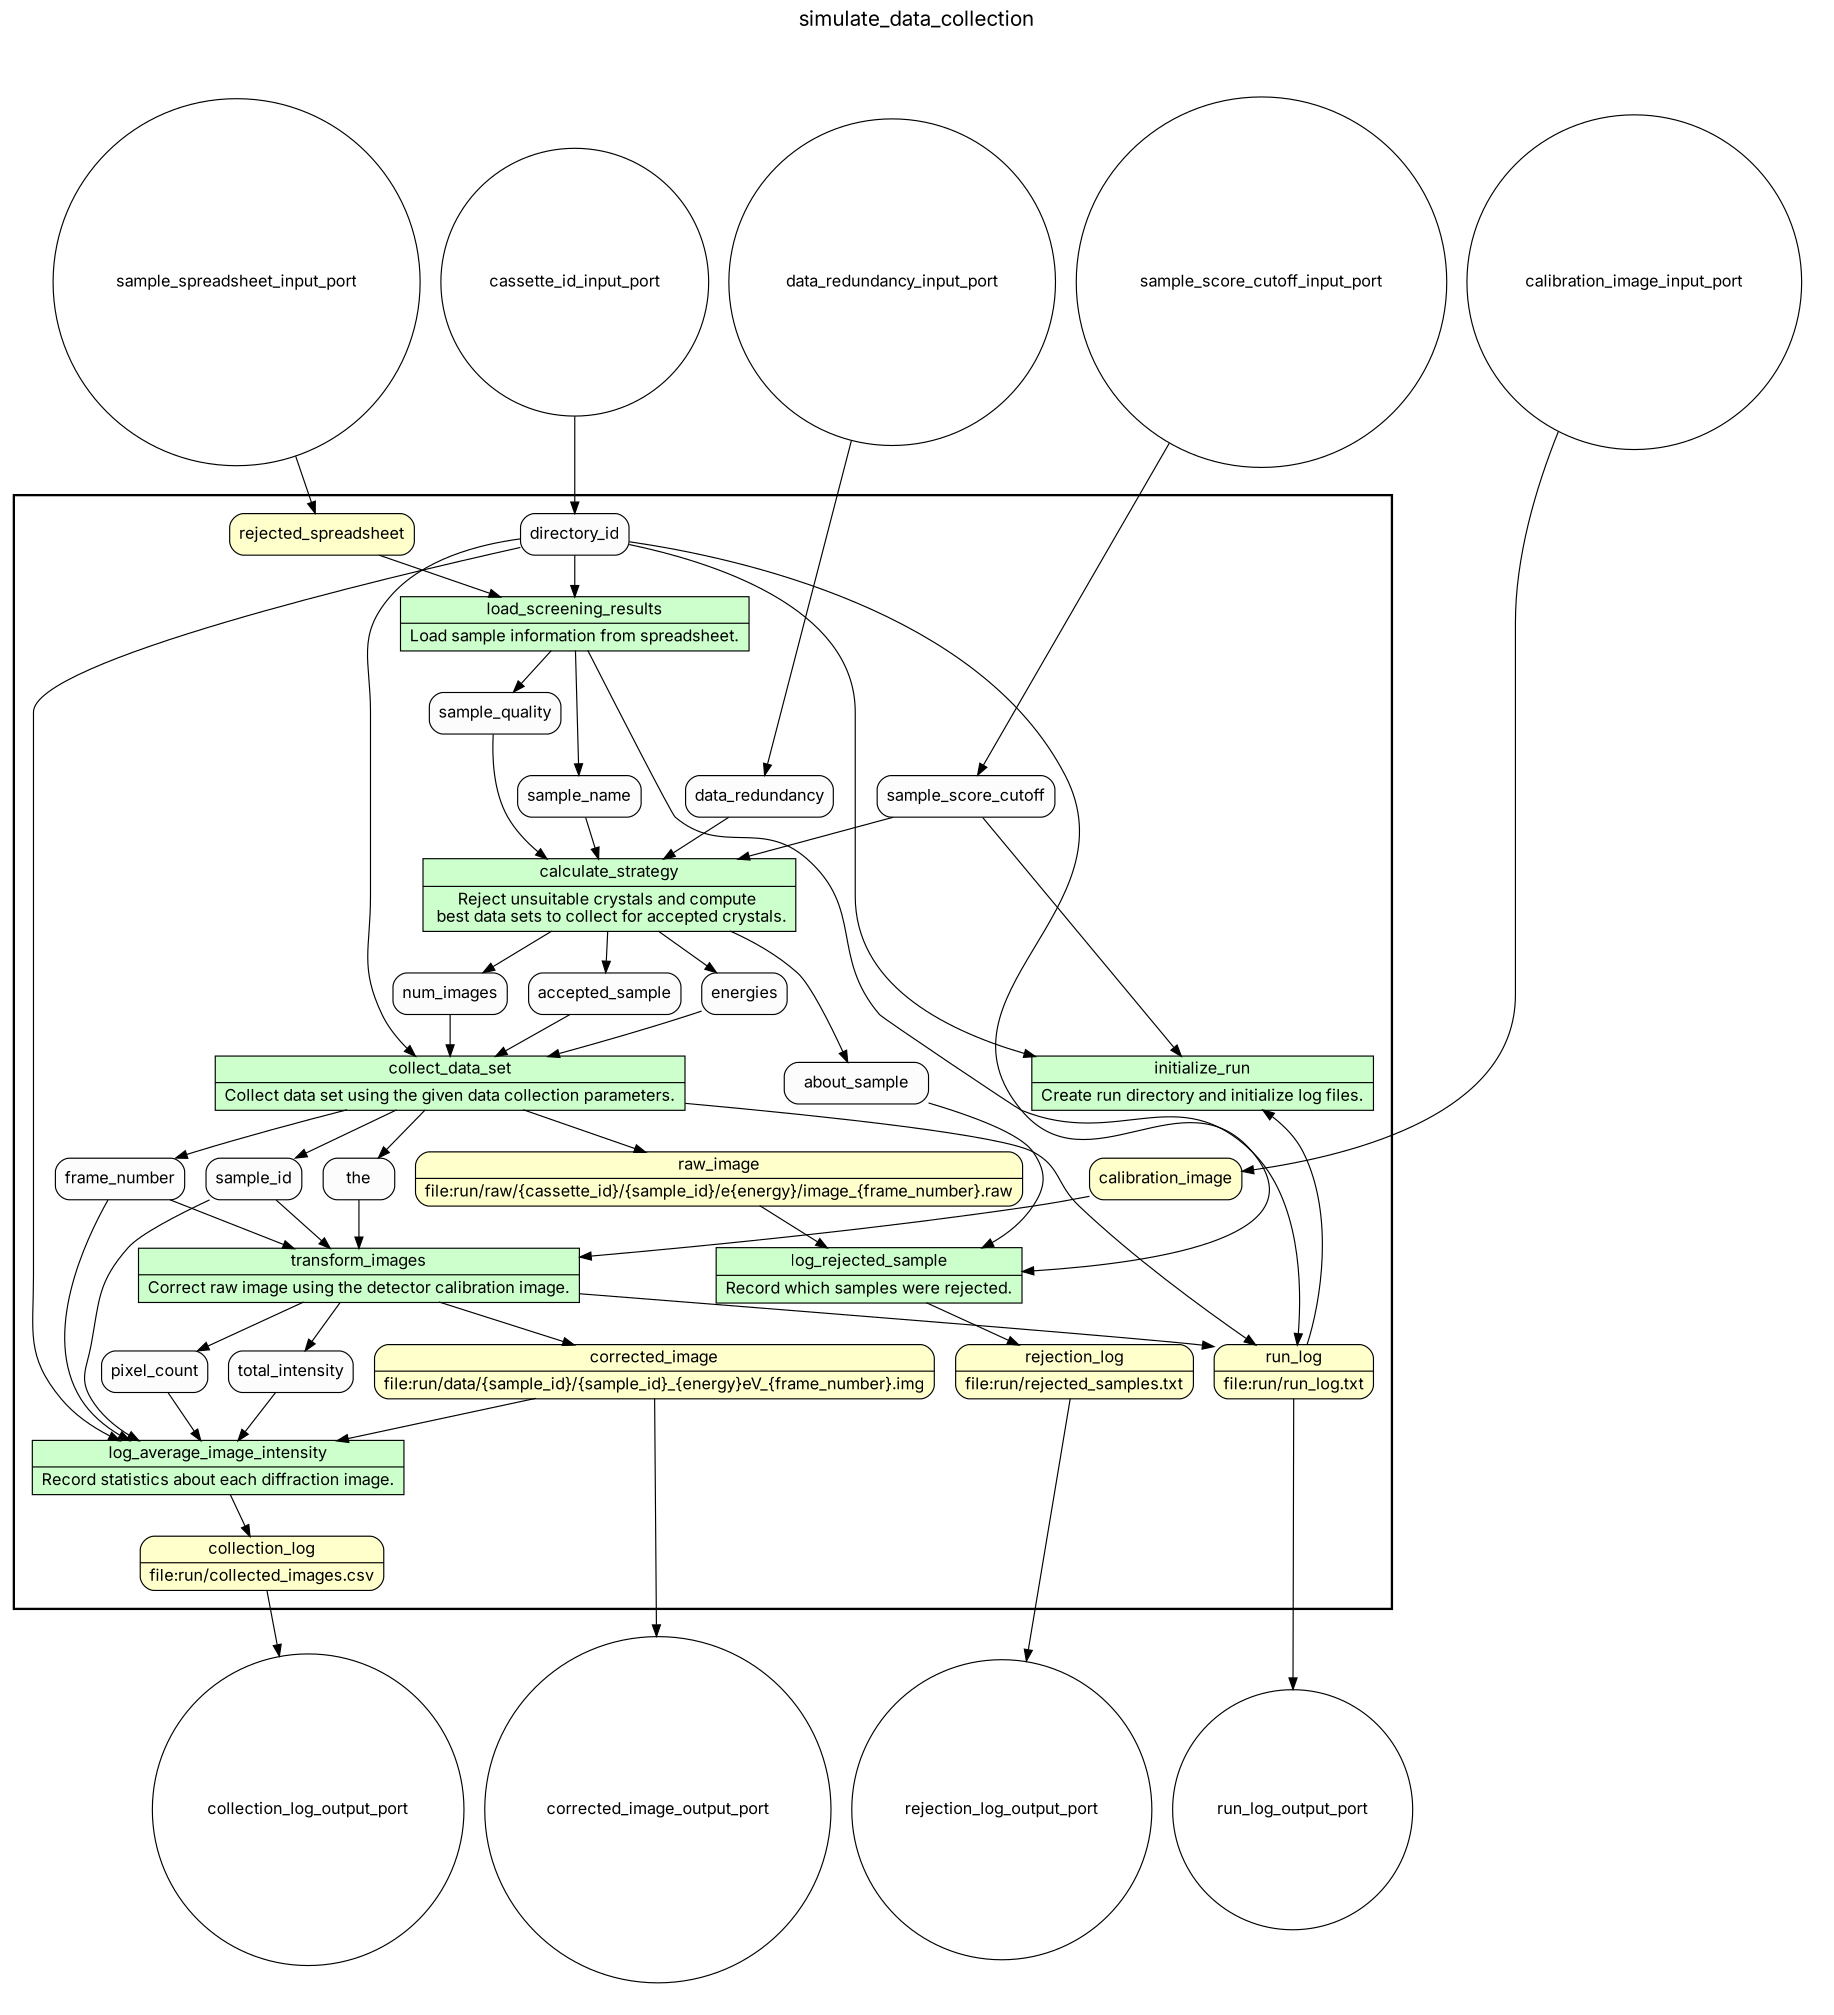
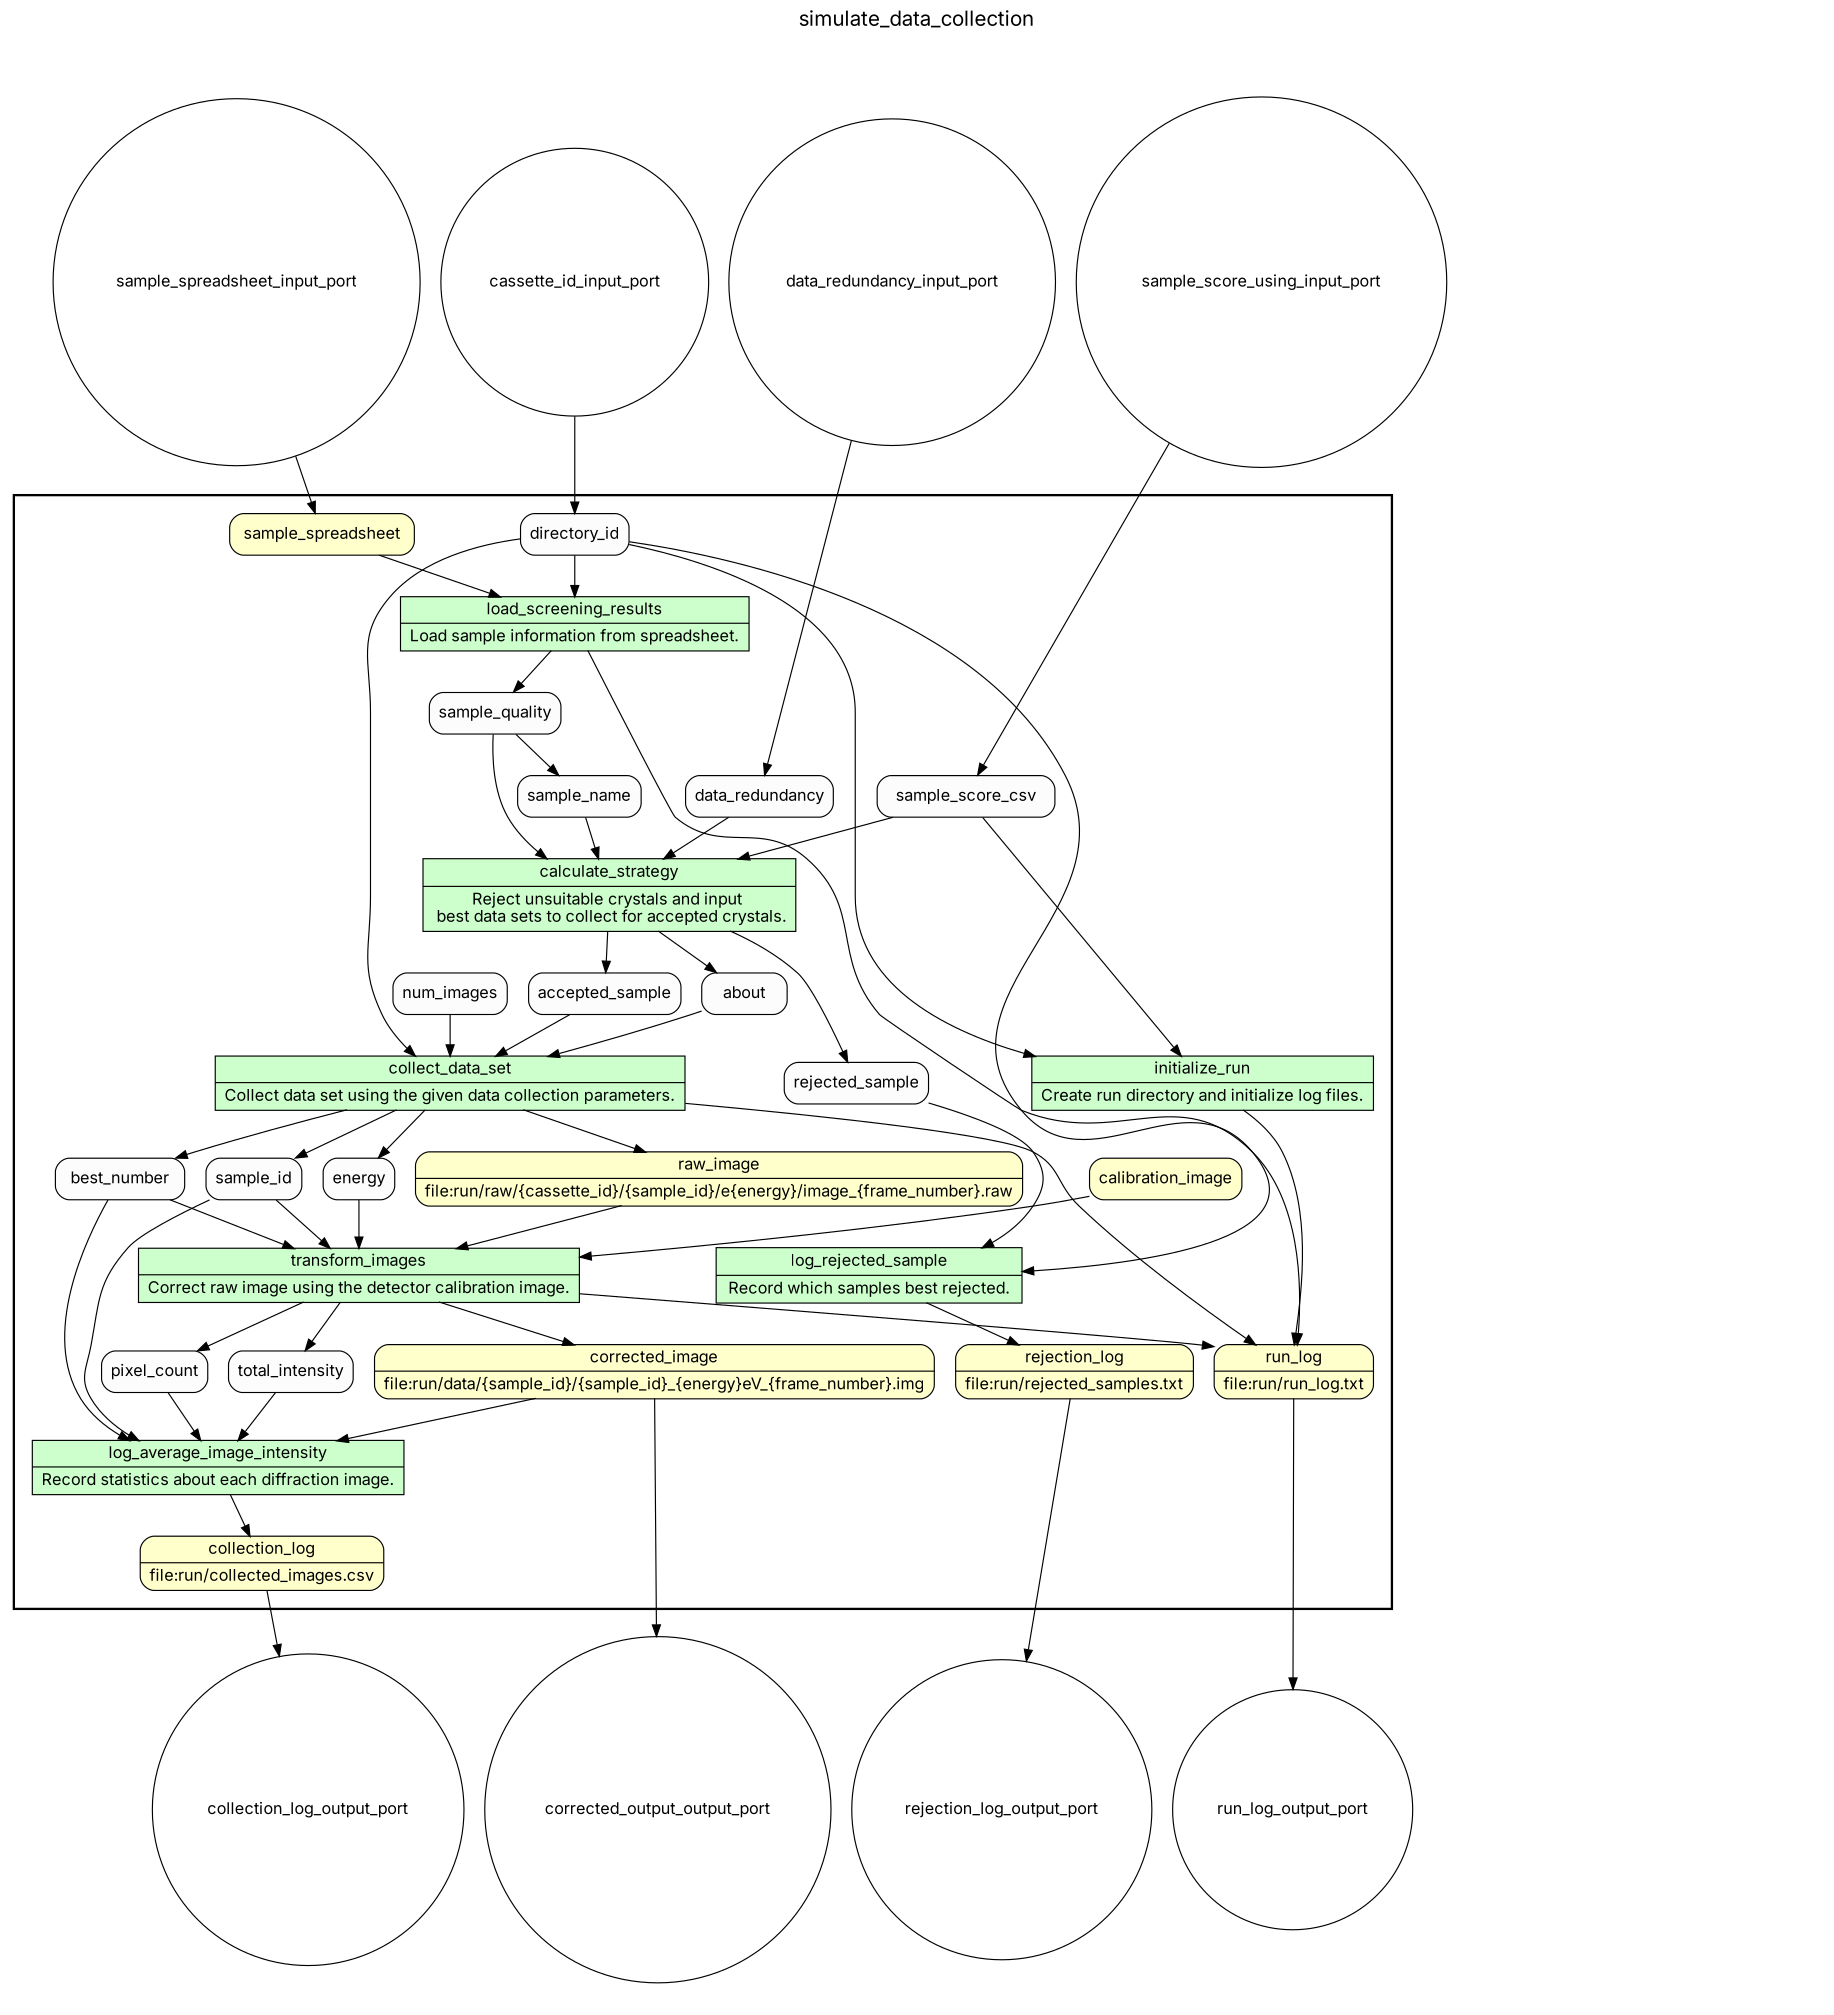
(1262, 282) -> (1262, 282)
(1634, 282) -> none
(322, 534) -> (322, 534)
(577, 707) -> (533, 751)
(966, 796) -> (966, 796)
(33, 830) -> none
(609, 900) -> (609, 900)
(523, 949) -> none
(744, 994) -> (744, 994)
(856, 1083) -> (856, 1083)
(120, 1179) -> (120, 1179)
(359, 1179) -> (359, 1179)
(788, 1224) -> (545, 1226)
(1321, 1224) -> (1300, 1212)
(869, 1289) -> (869, 1289)
(658, 1810) -> (658, 1810)
